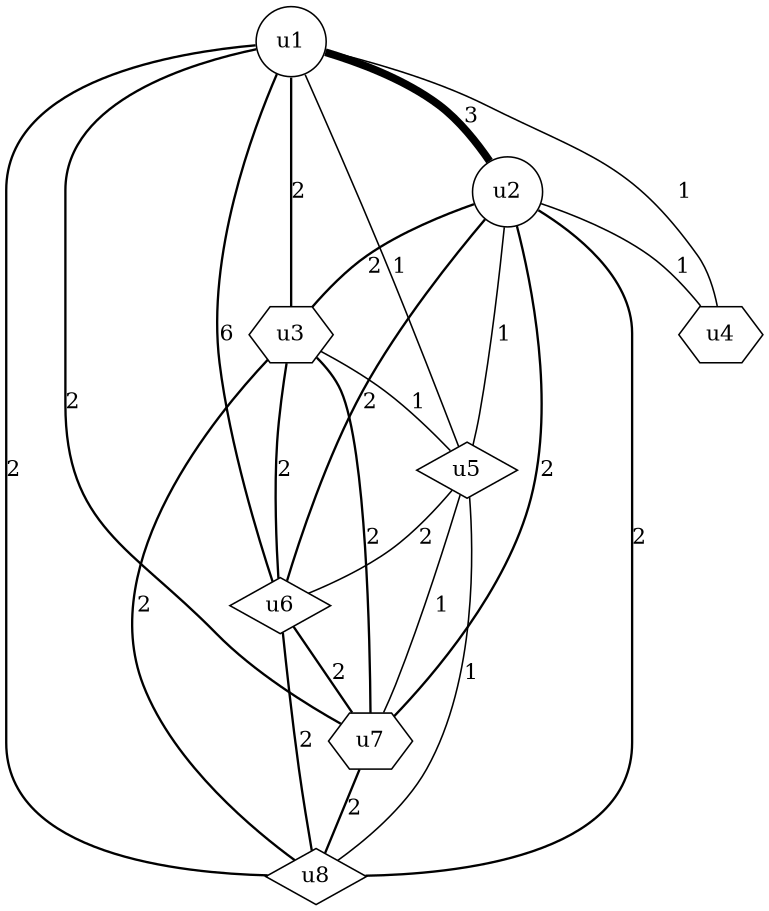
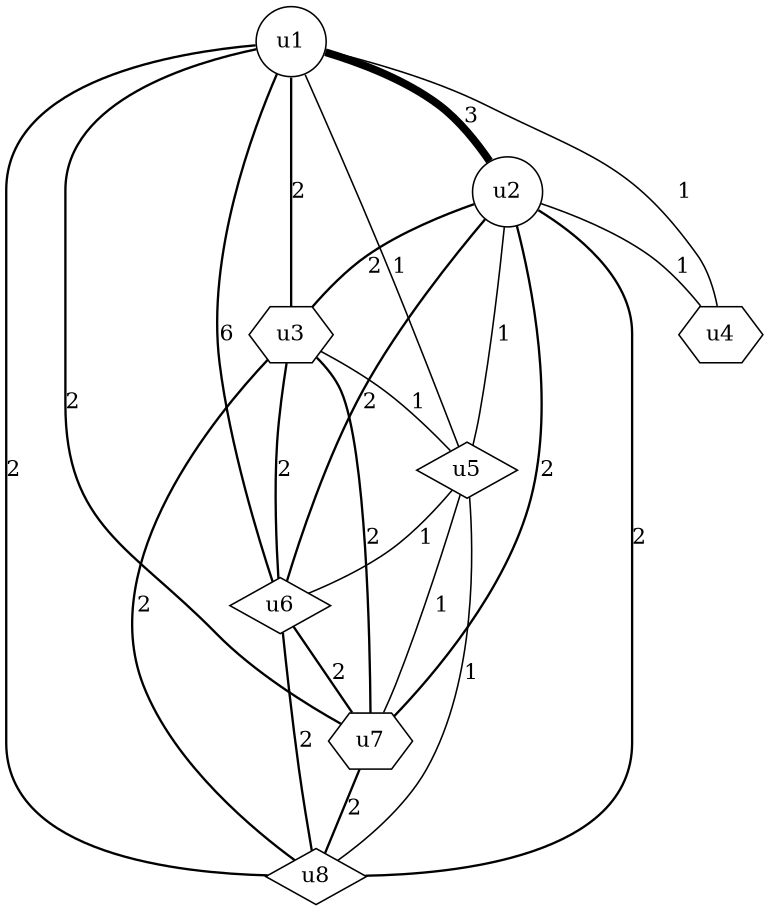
(427, 538) -> (427, 538)
